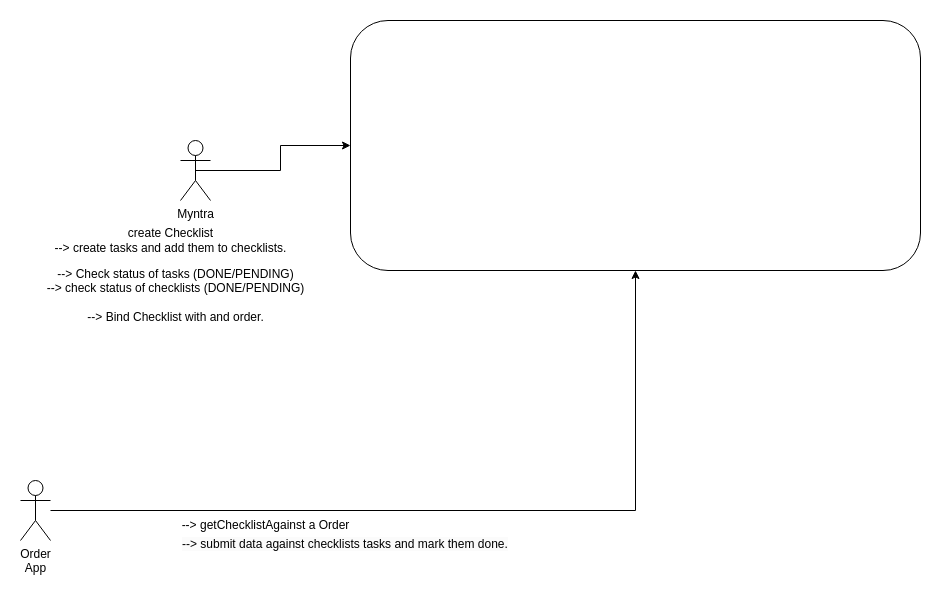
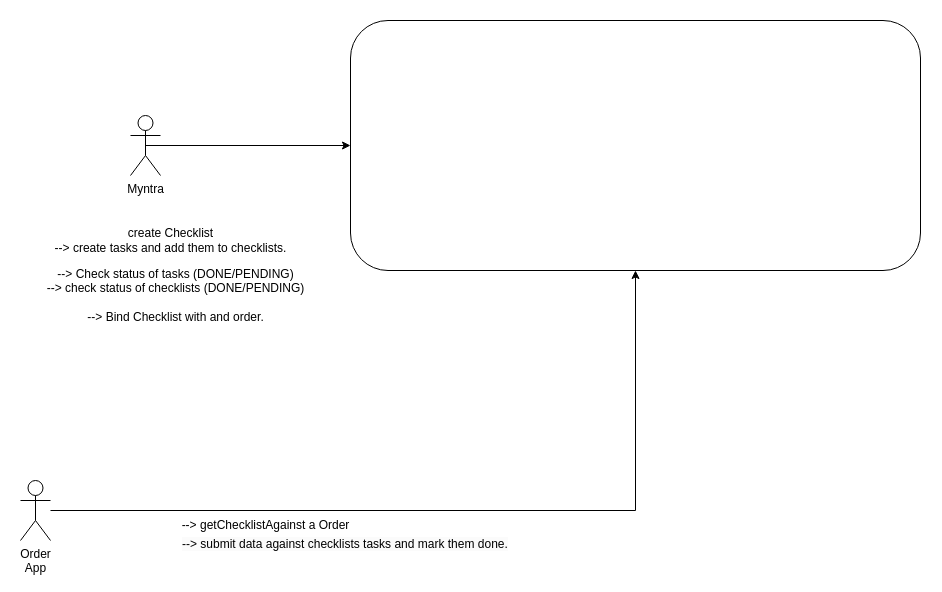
(196, 171) -> (146, 146)
